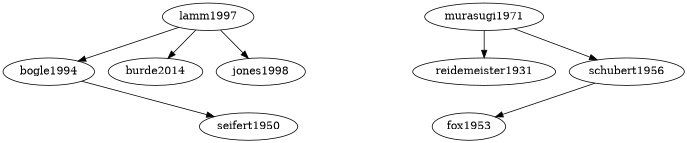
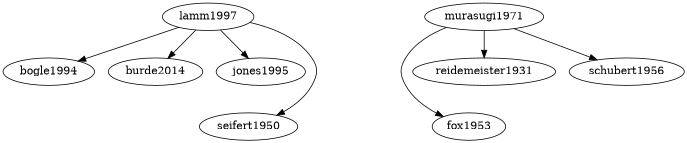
(261, 72) -> (261, 72)
(144, 98) -> (310, 56)
(549, 99) -> (402, 67)
